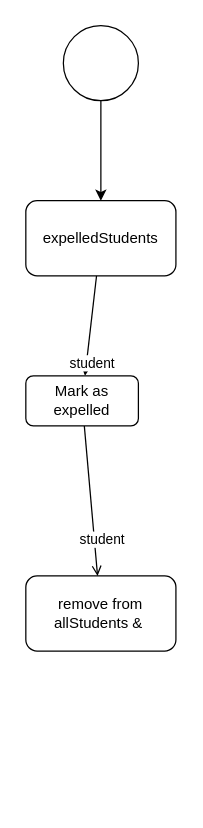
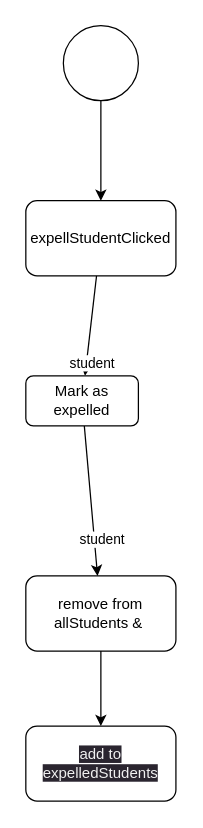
(101, 238) -> (101, 238)
(97, 567) -> (96, 566)
none -> (101, 684)
none -> (101, 763)
